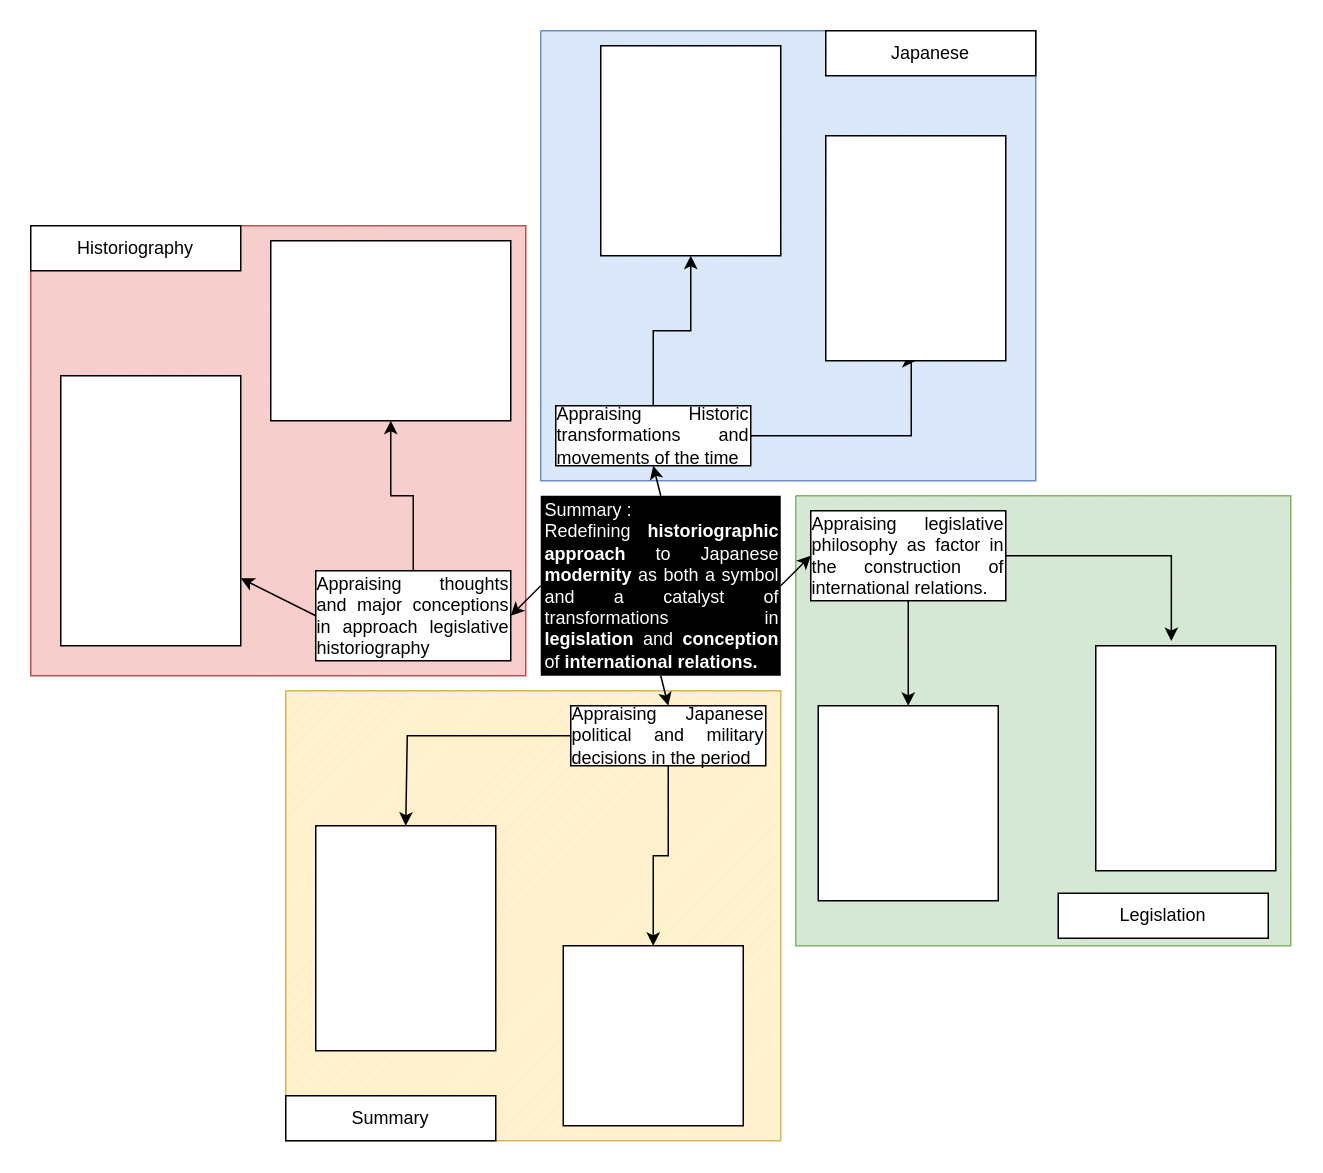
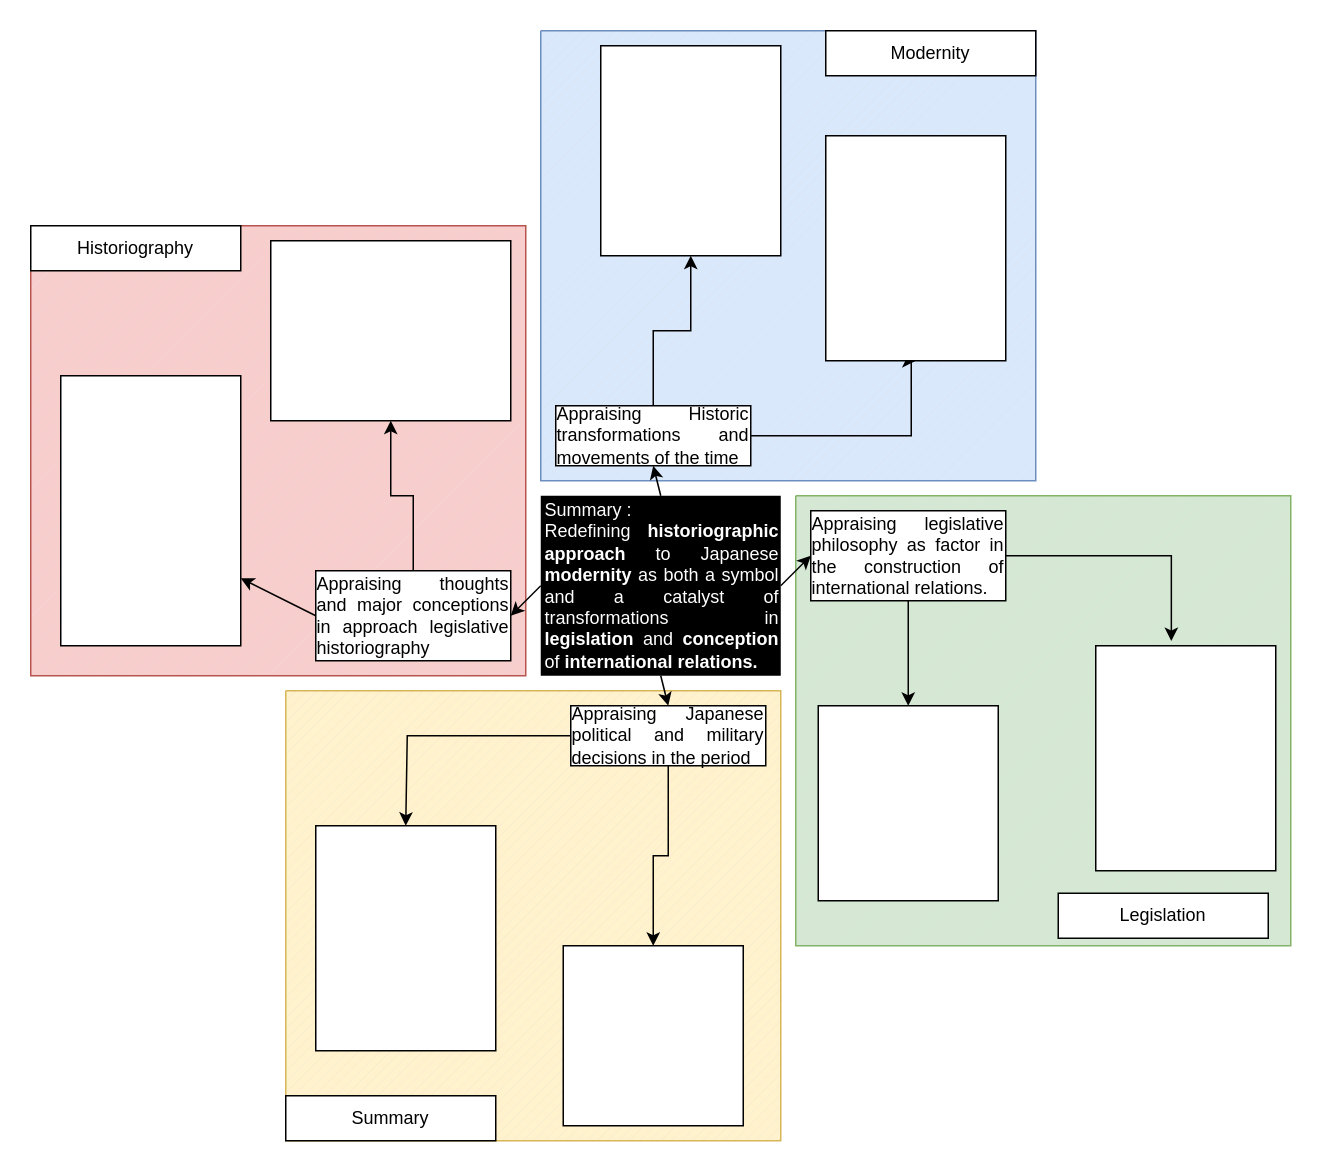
(931, 53) -> (931, 53)
